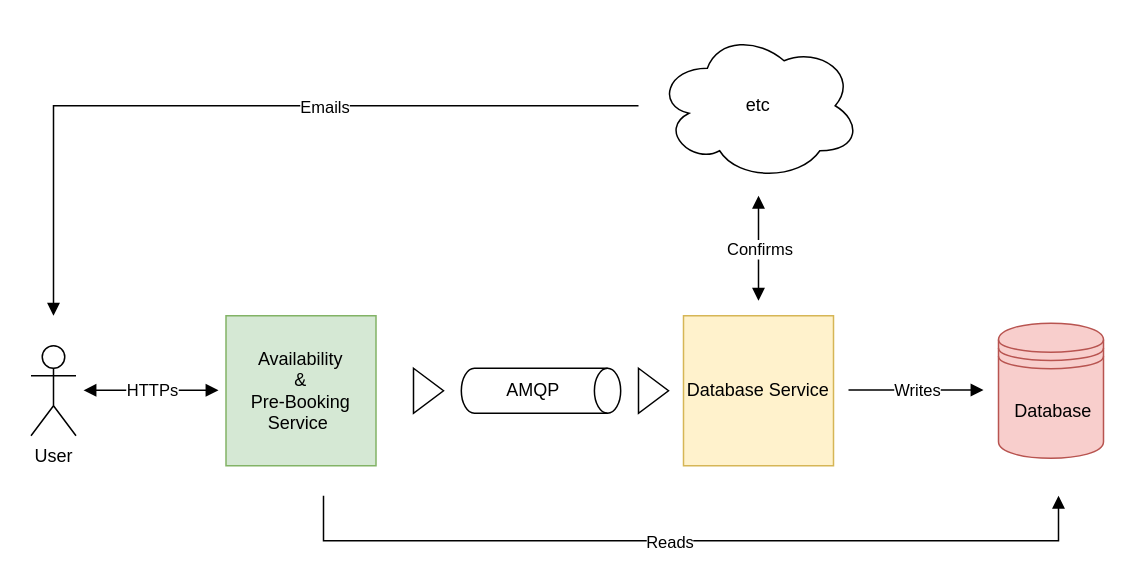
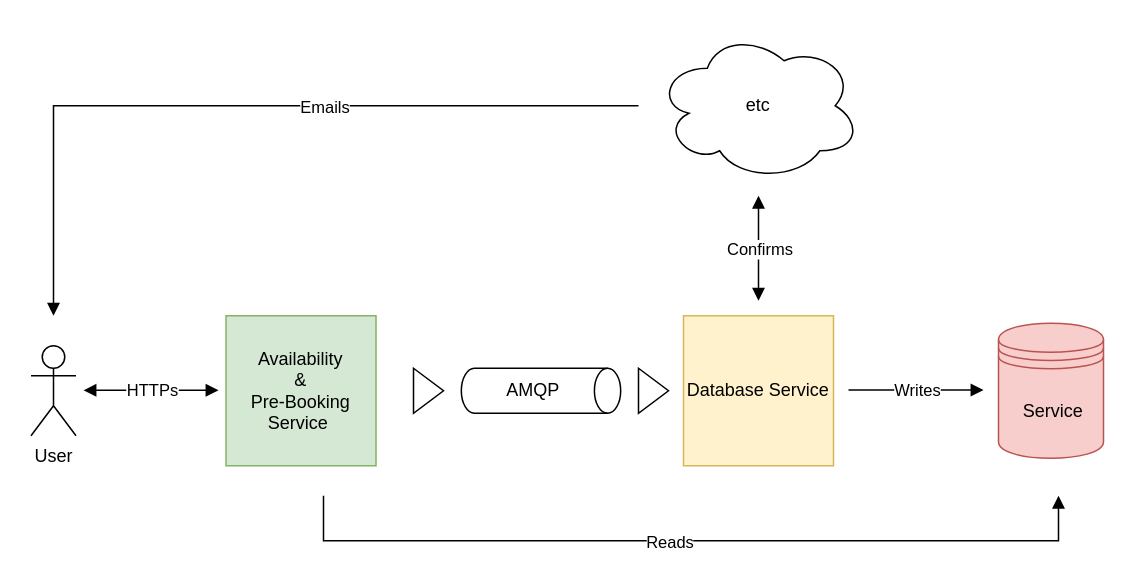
(1051, 412) -> (1051, 412)
